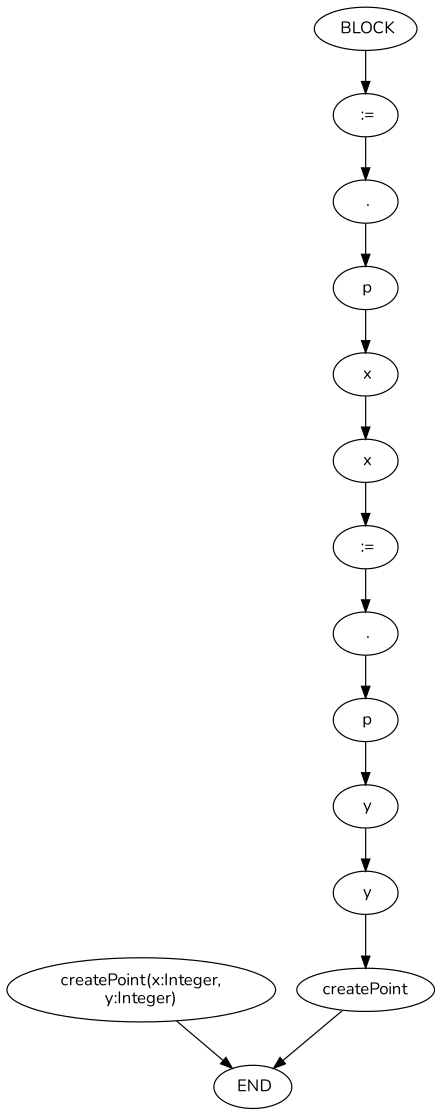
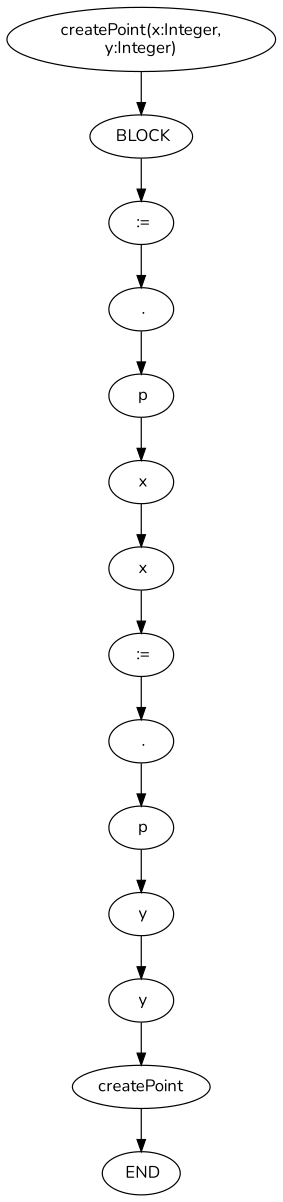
(200, 1041) -> (141, 87)
